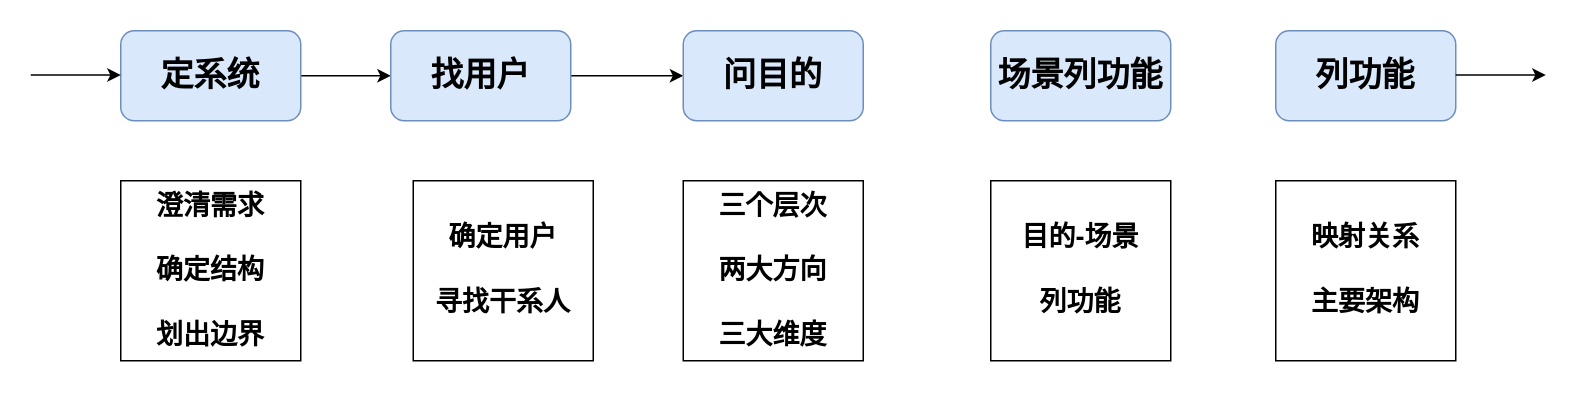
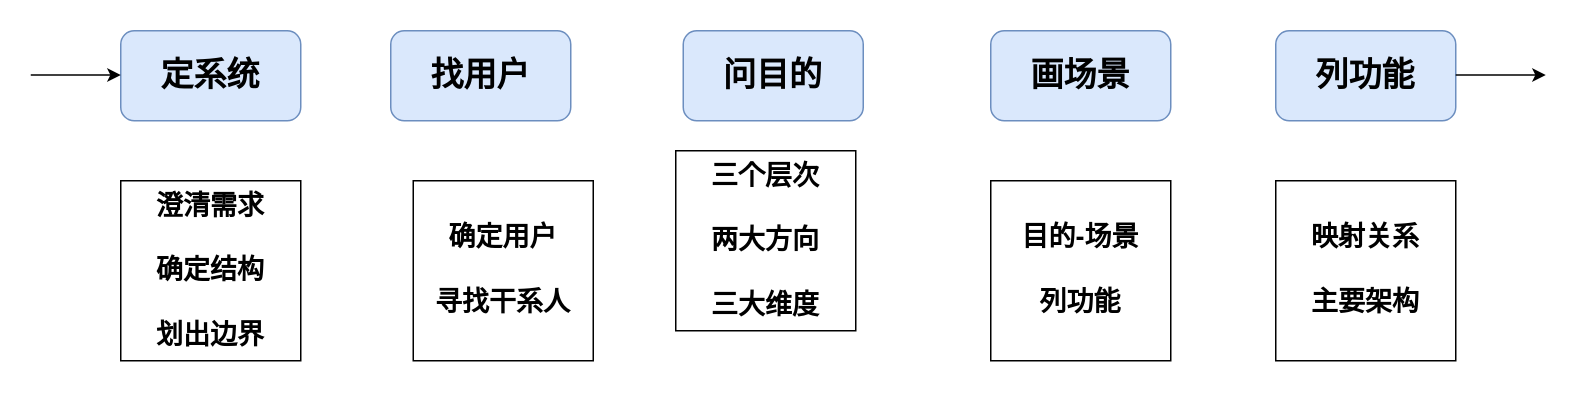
(341, 76) -> none
(622, 76) -> none
(1081, 76) -> (1081, 76)
(773, 271) -> (766, 241)
